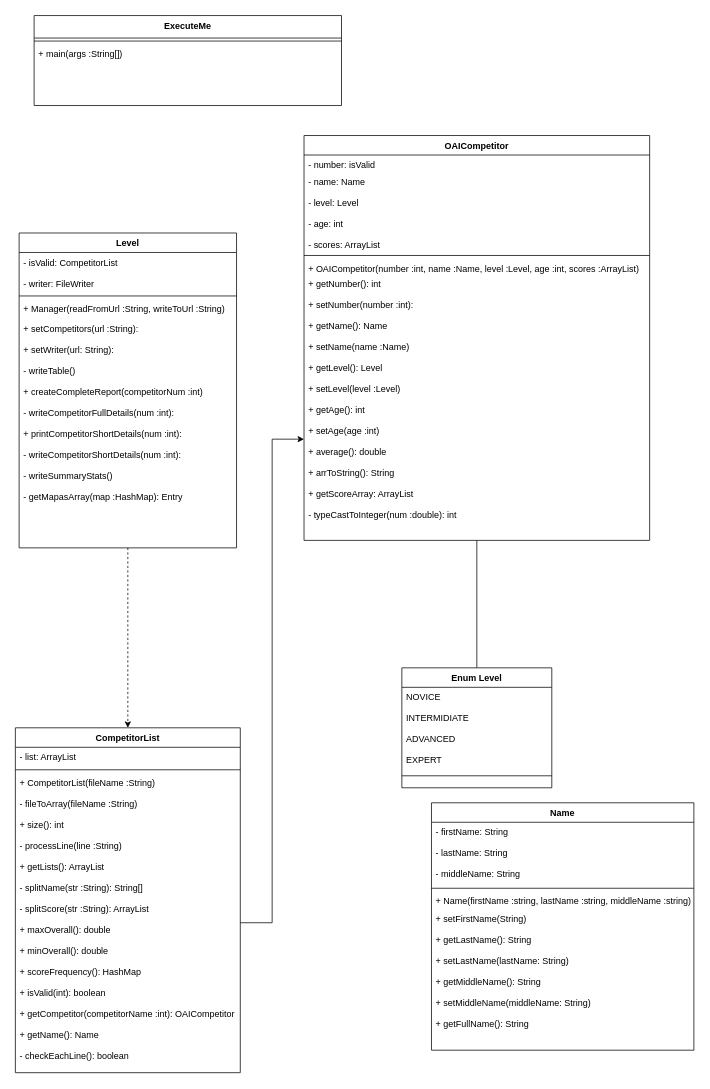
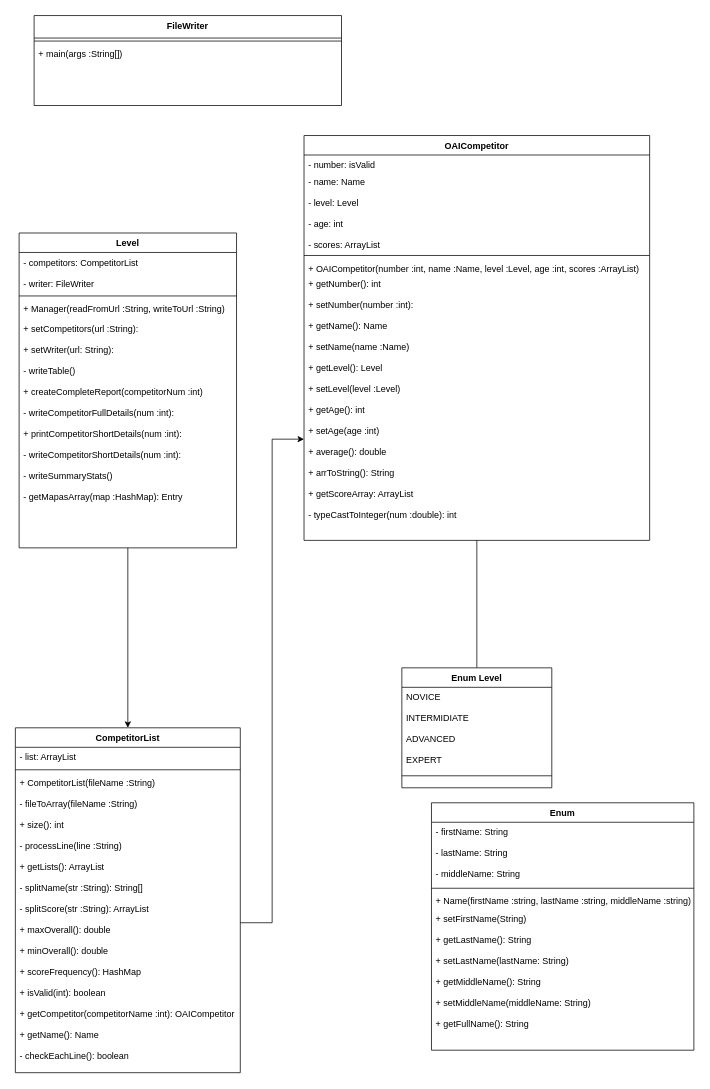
(188, 26) -> (188, 26)
(77, 263) -> (89, 263)
(128, 636) -> (128, 636)
(563, 813) -> (563, 813)
